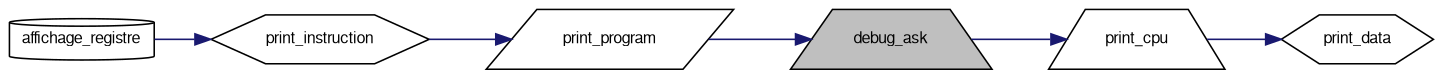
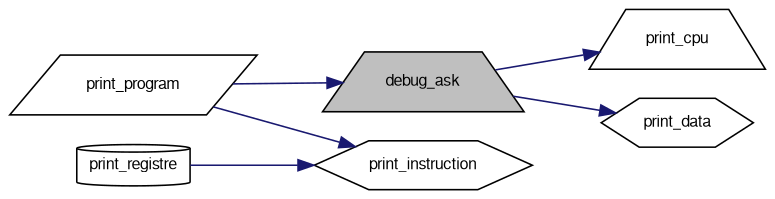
(82, 39) -> (133, 165)
(462, 39) -> (277, 125)
(1236, 39) -> (557, 103)
